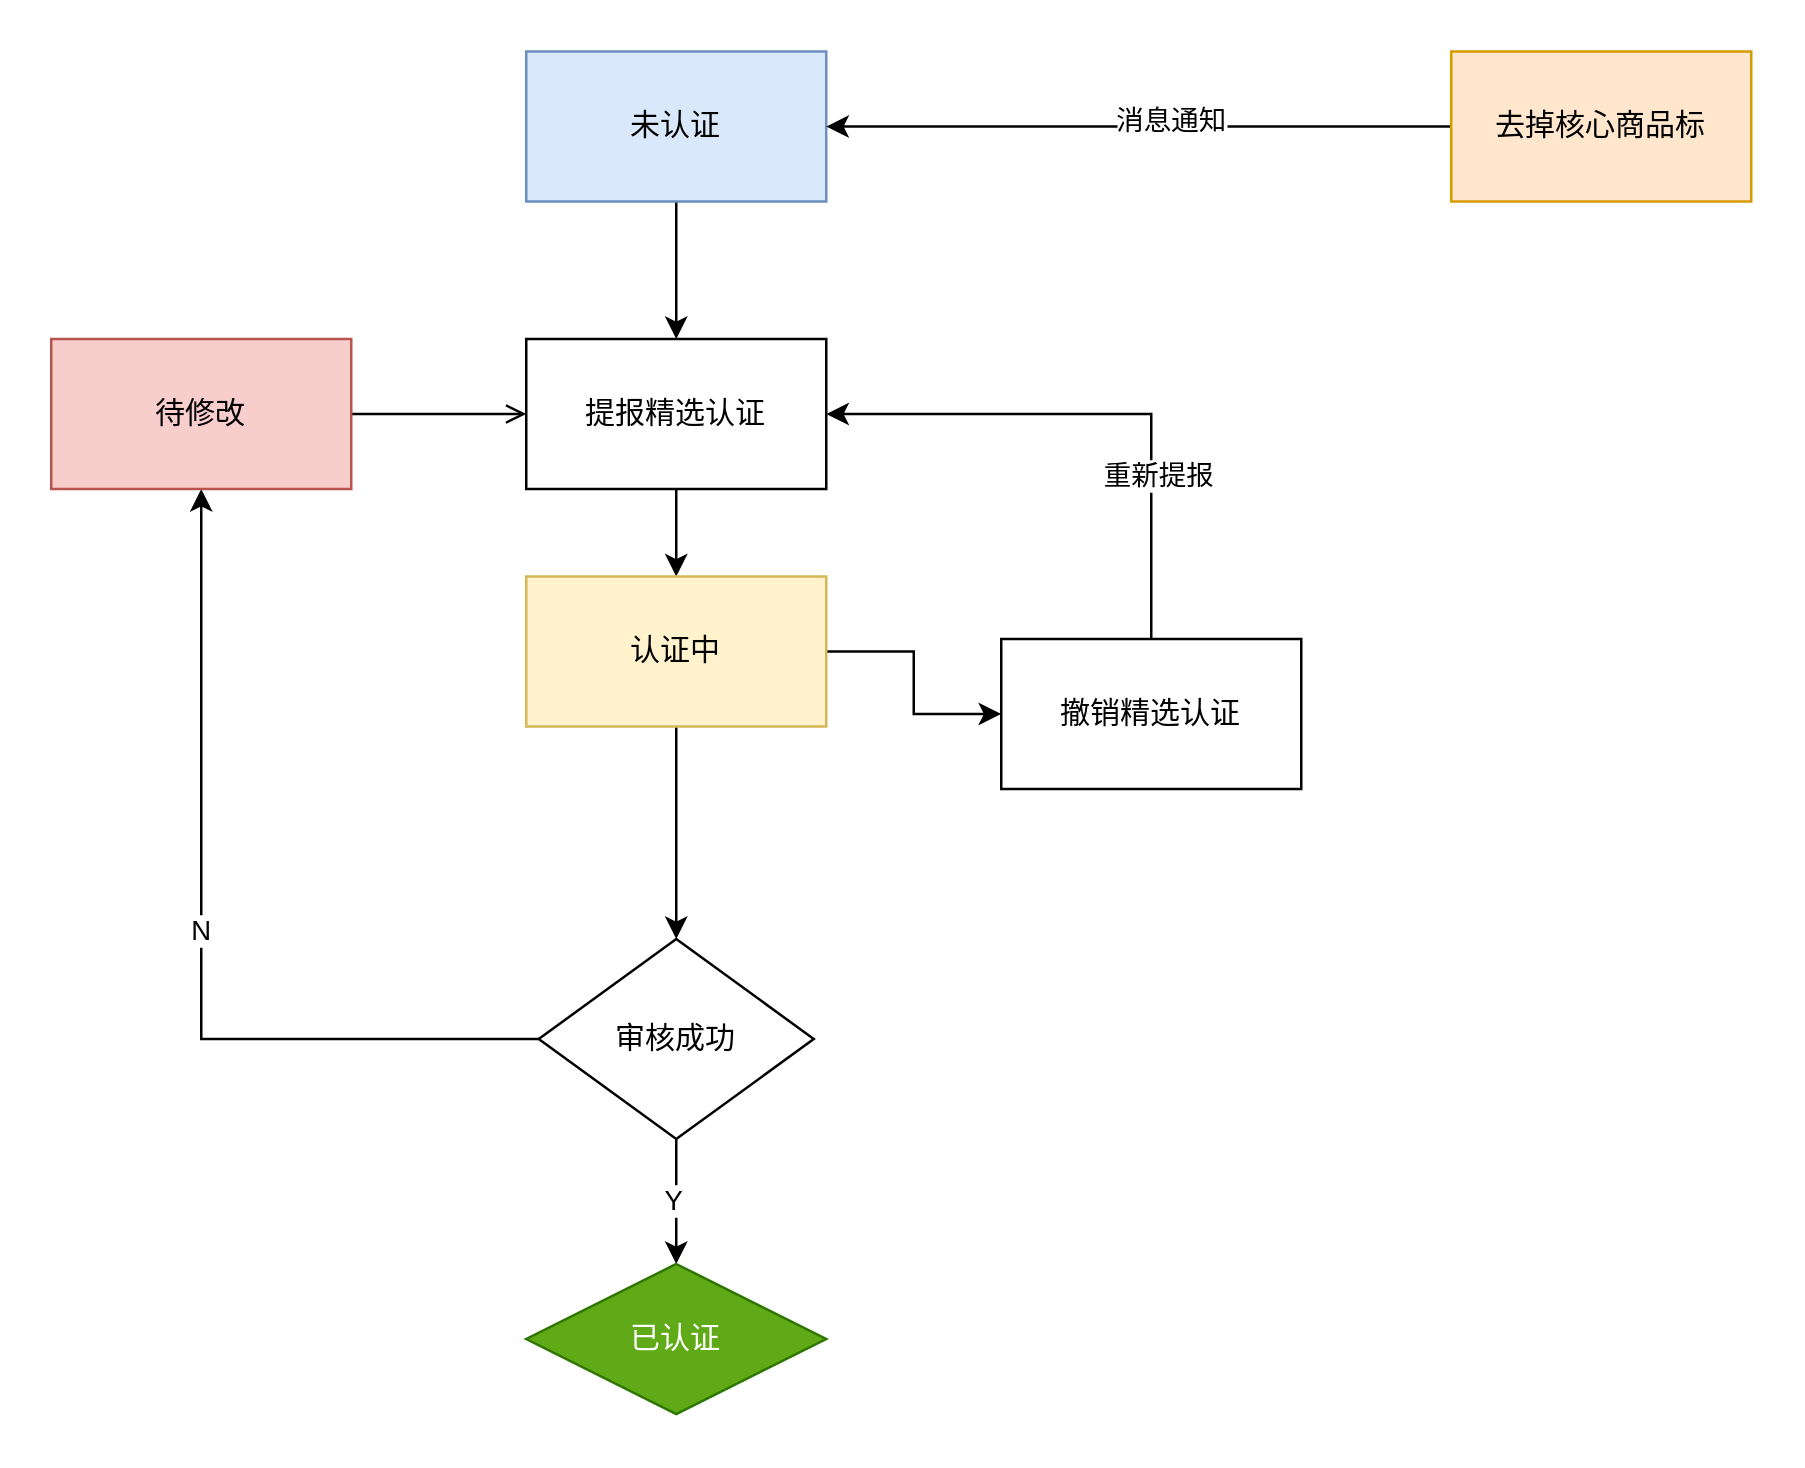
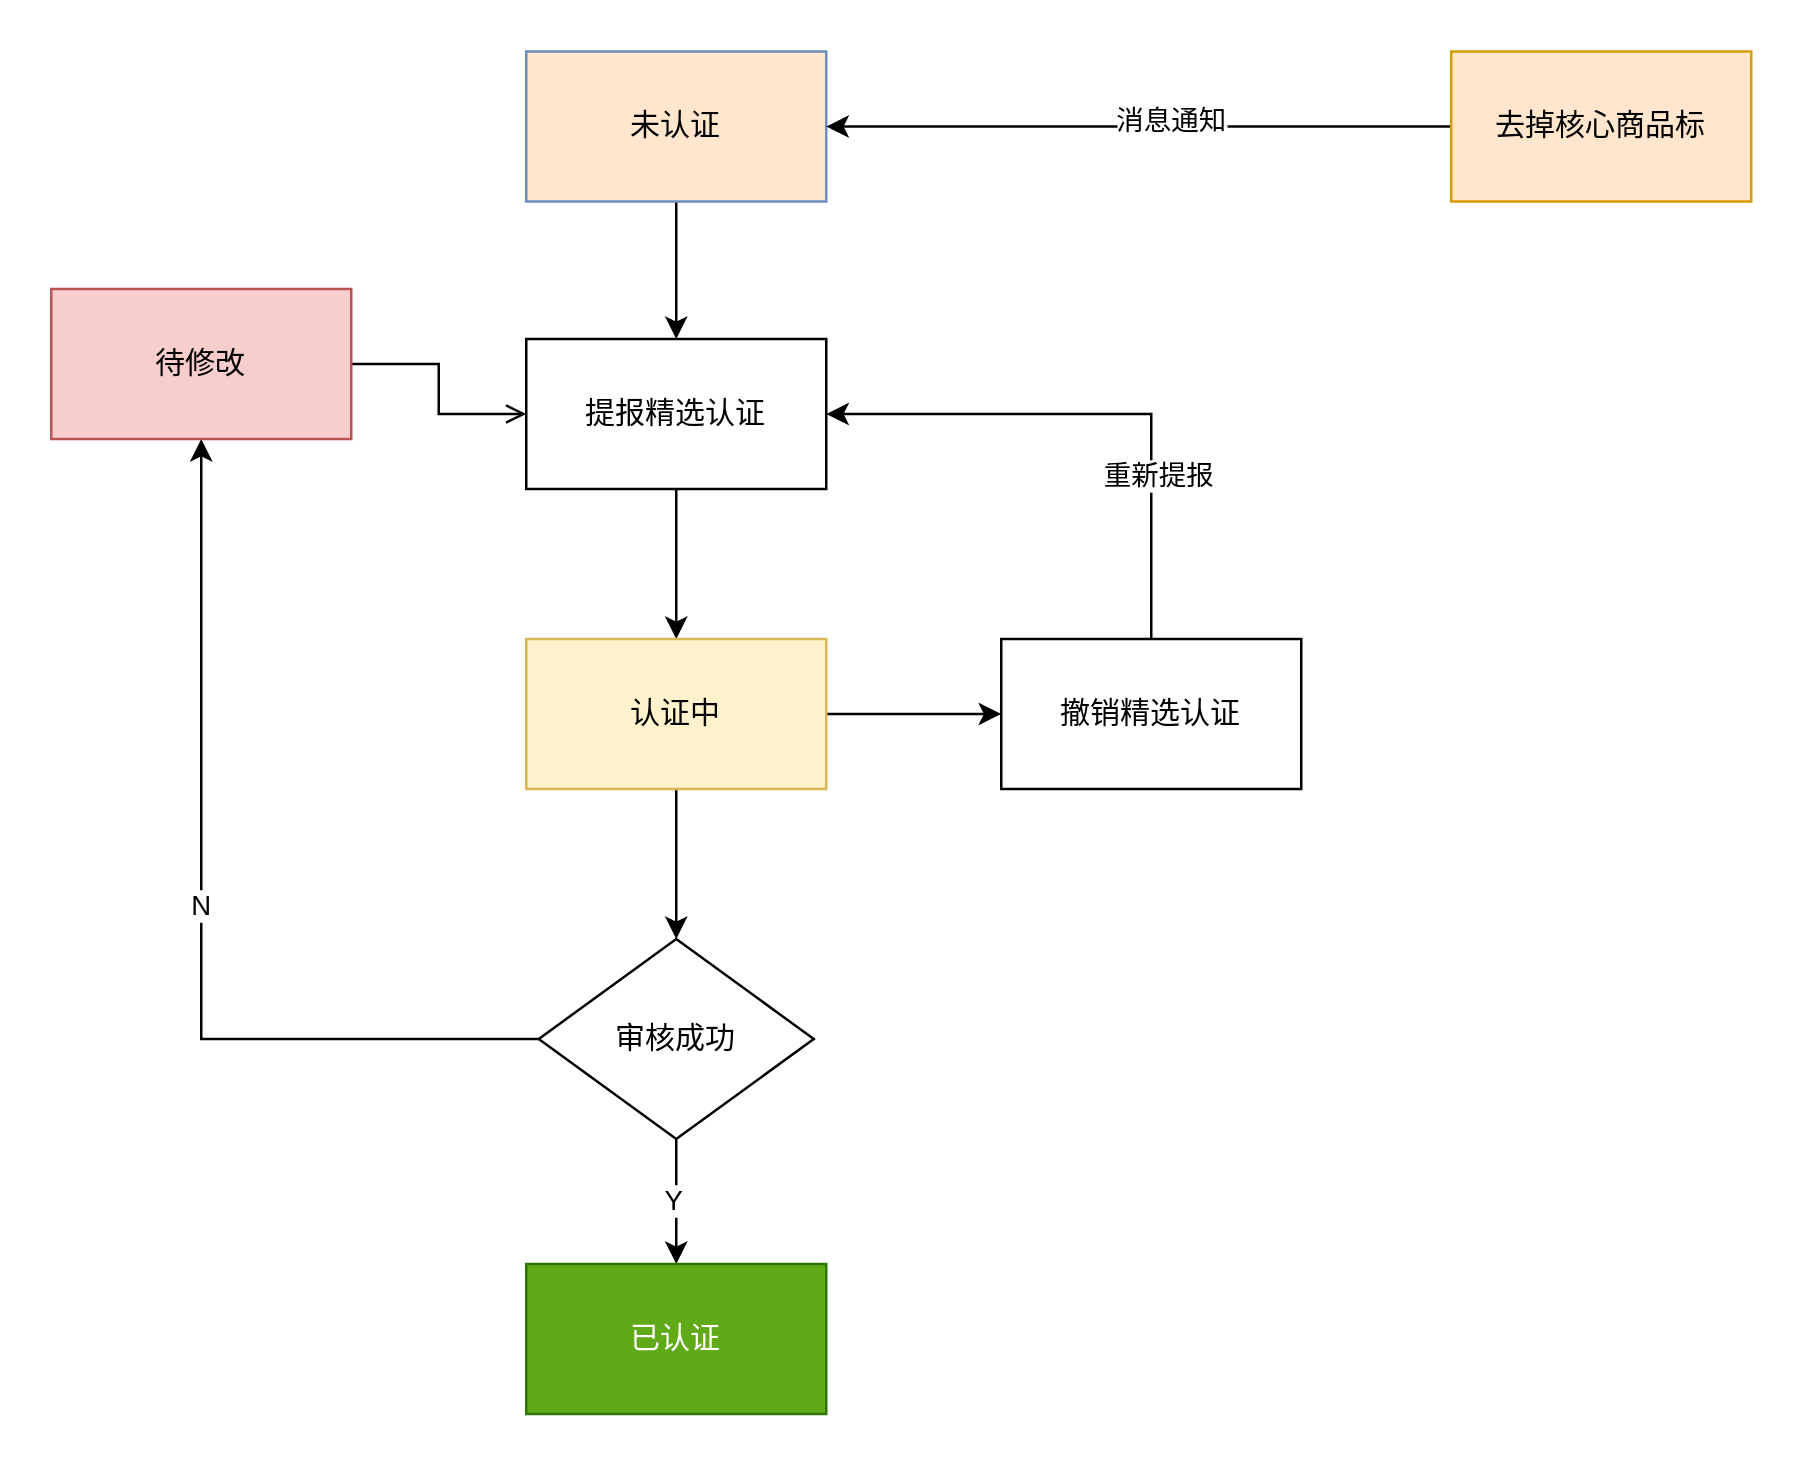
(676, 126) -> (676, 126)
(201, 414) -> (201, 364)
(676, 651) -> (676, 714)
(676, 1339) -> (676, 1339)
